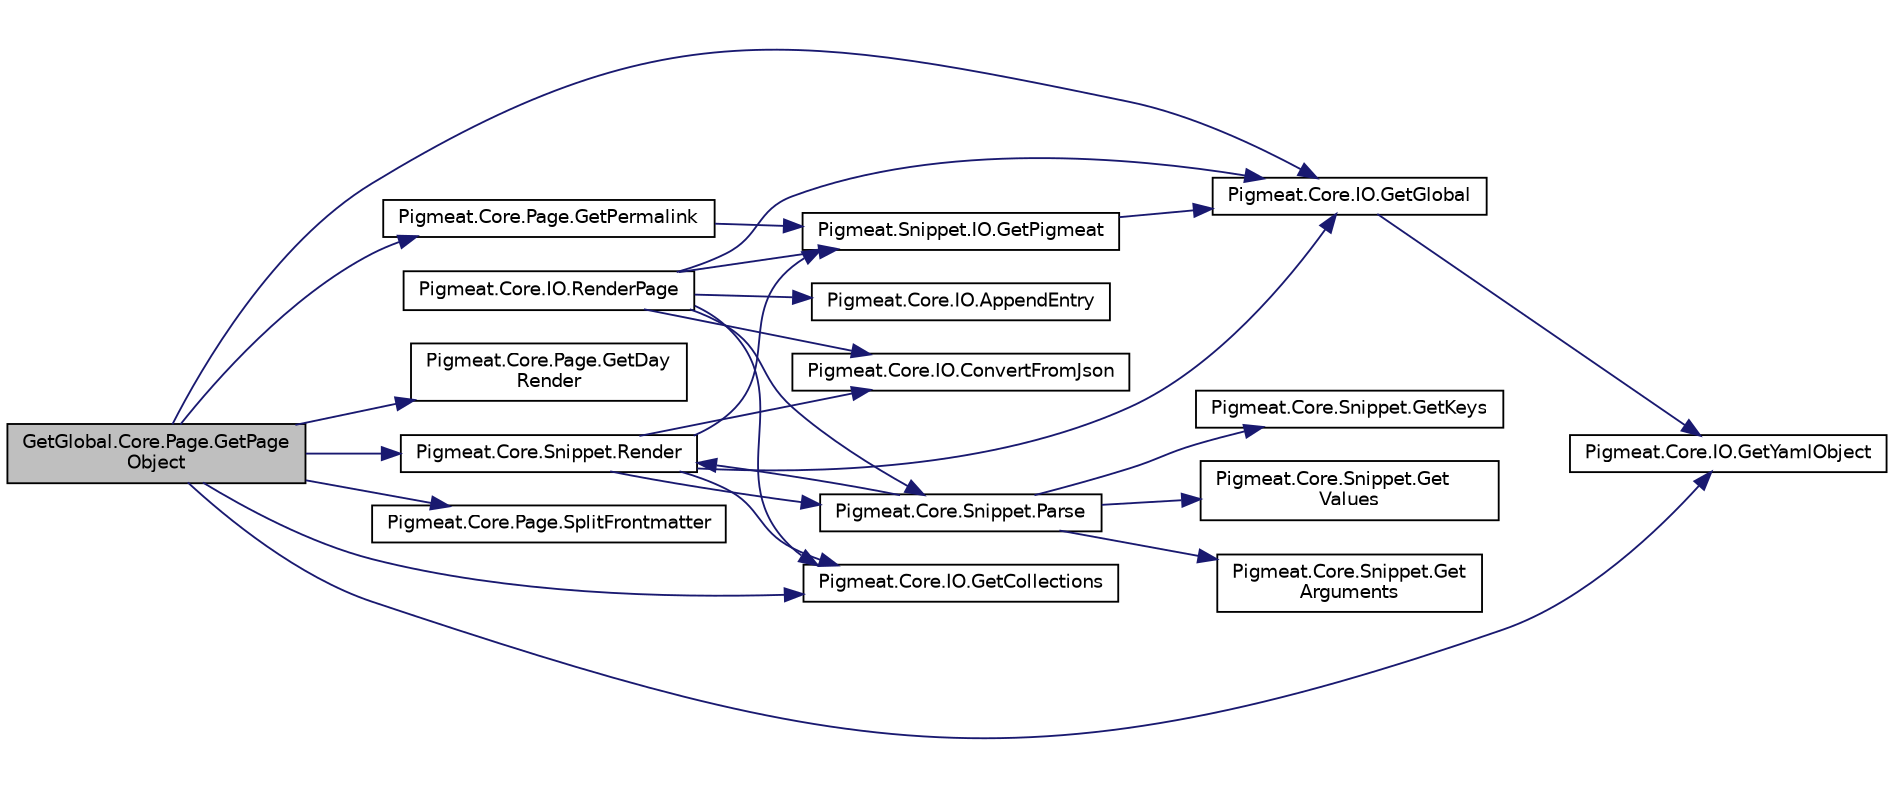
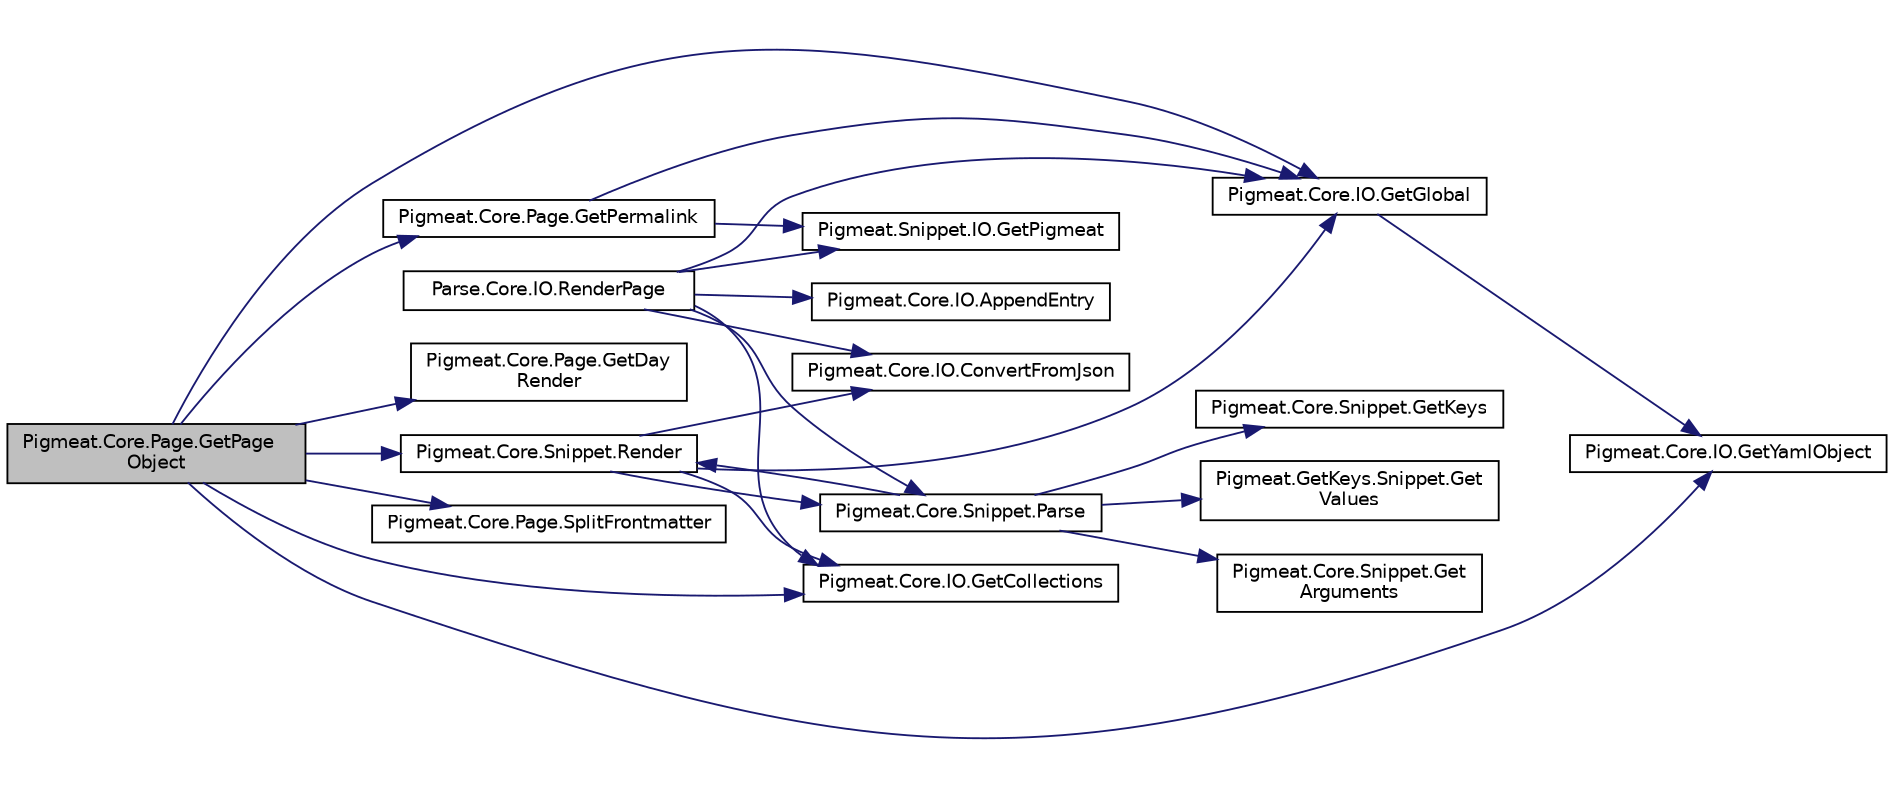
(1157, 214) -> (932, 119)
(549, 291) -> (549, 291)
(762, 320) -> none
(156, 454) -> (156, 454)
(1350, 491) -> (1350, 491)
